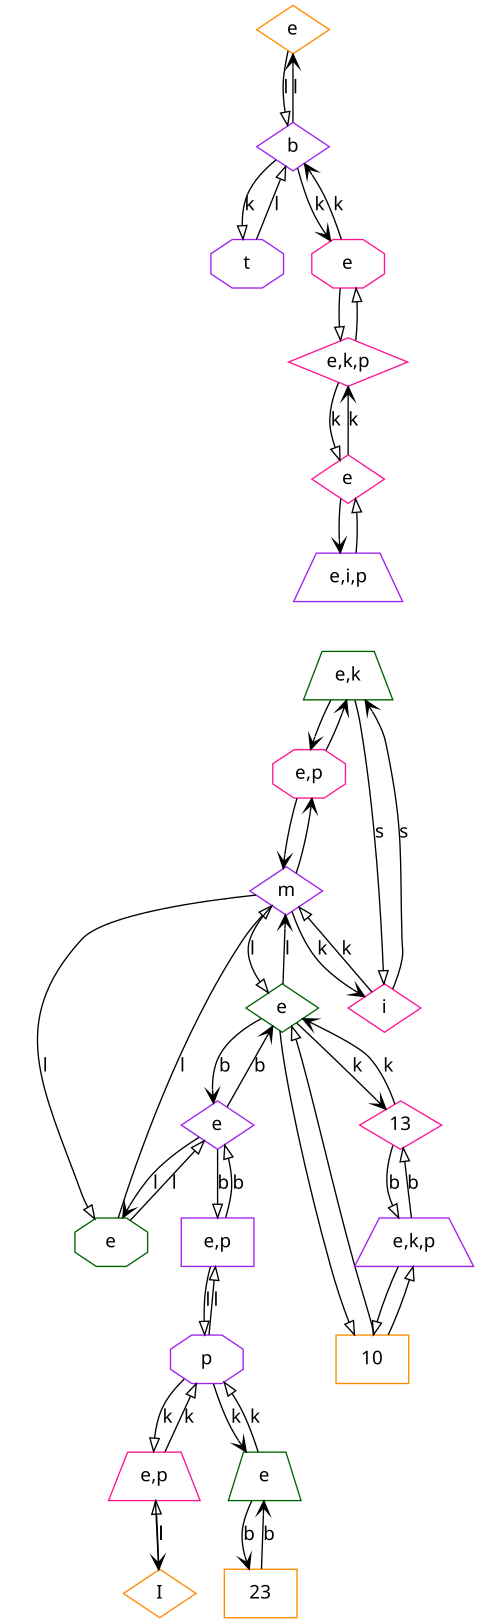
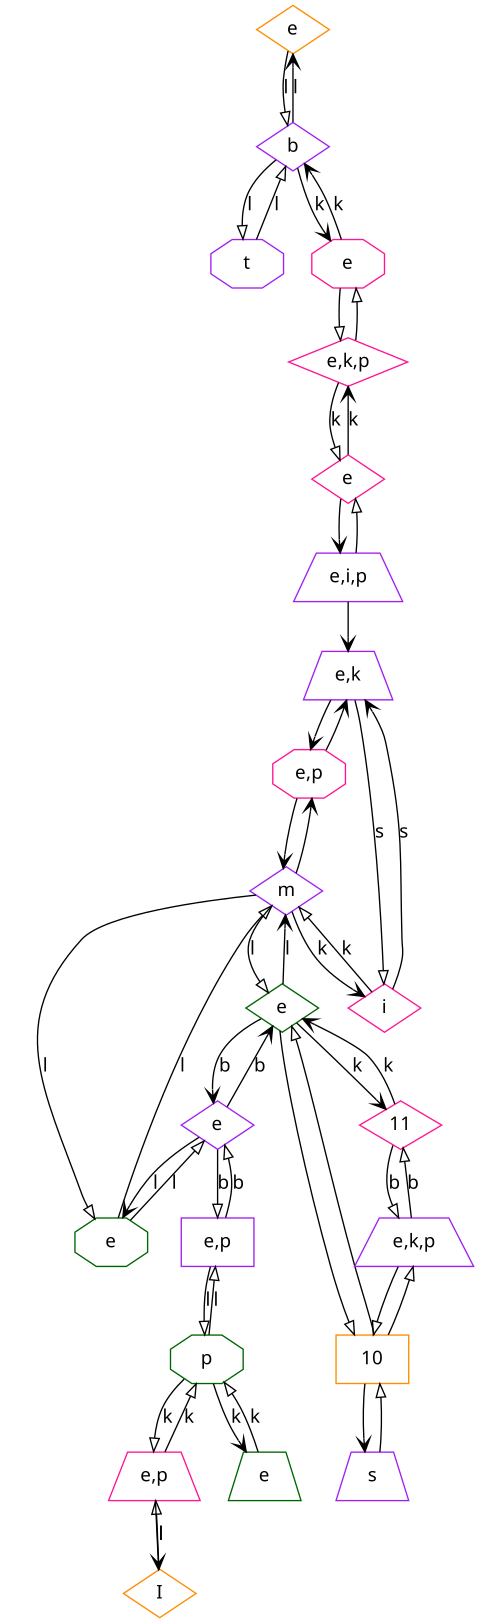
(250, 205) -> (250, 205)
none -> (348, 620)
(348, 676) -> (348, 676)
(401, 1125) -> (401, 1125)
(207, 1359) -> (207, 1359)
none -> (372, 1476)
(261, 1593) -> none
